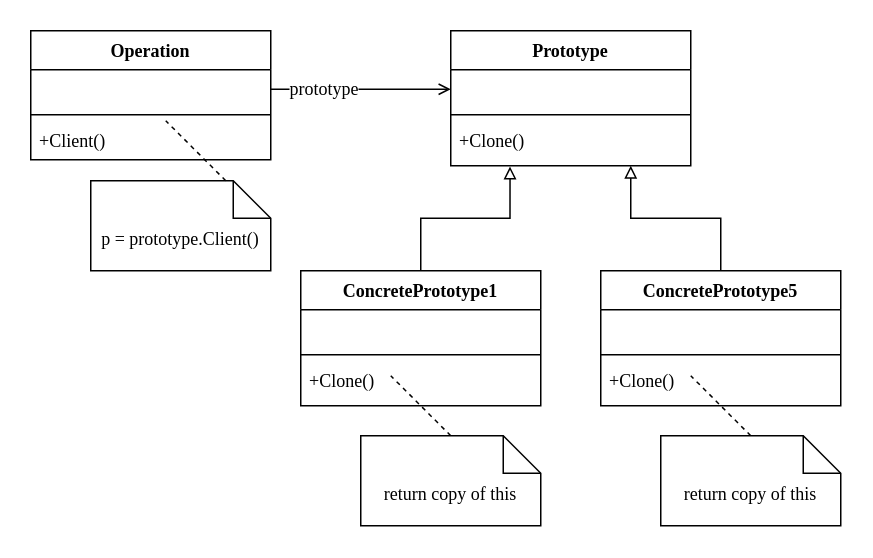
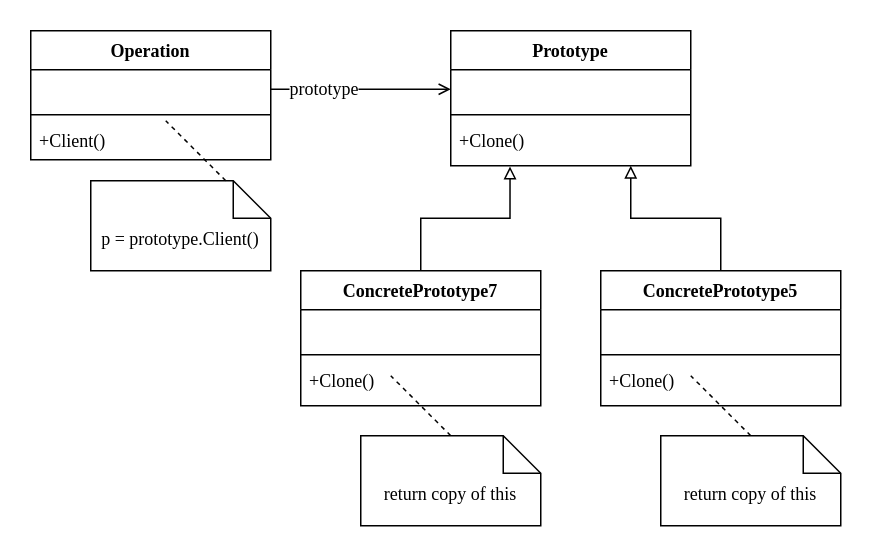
(420, 291) -> (420, 291)
